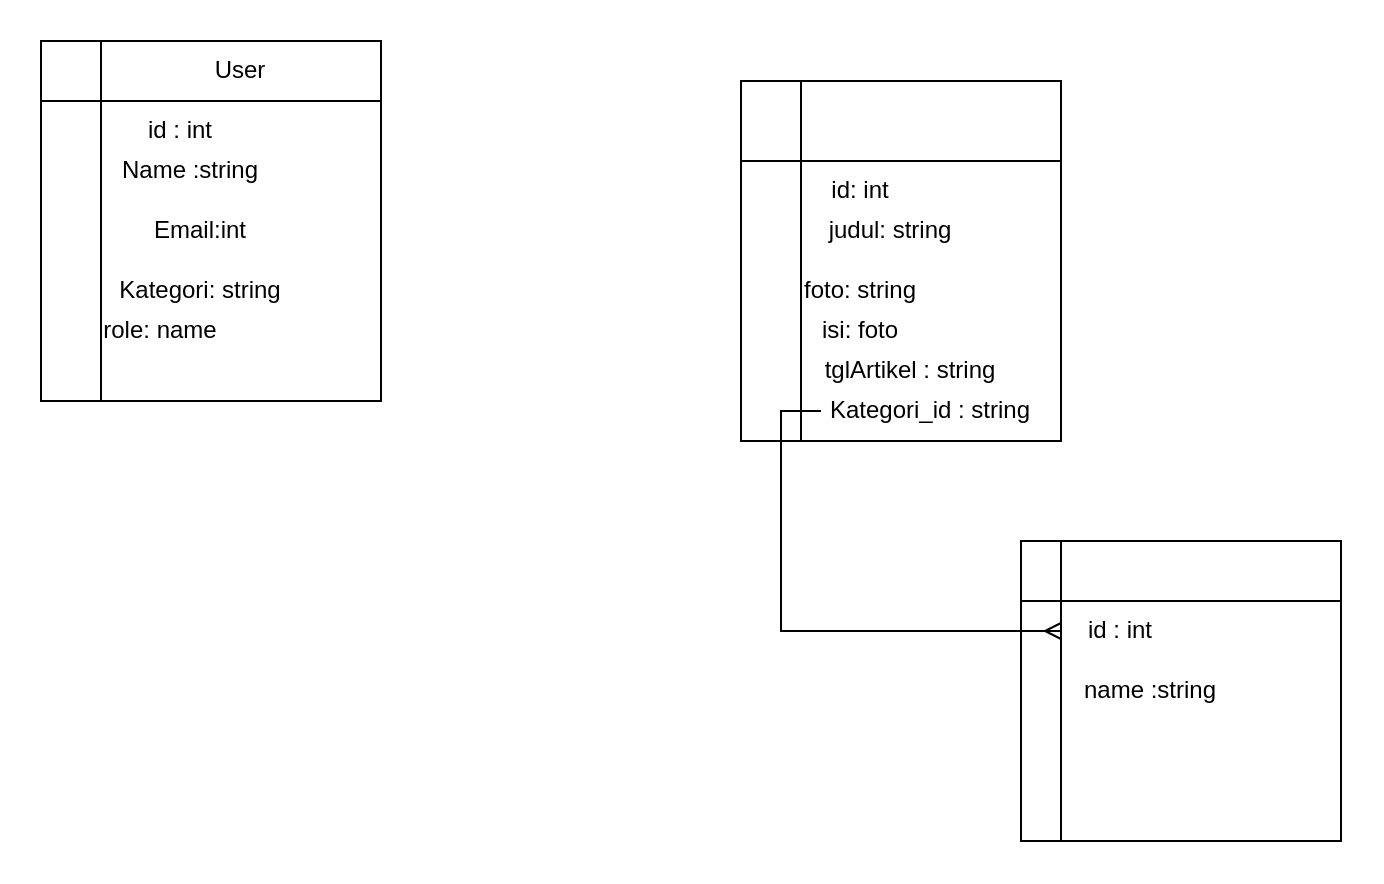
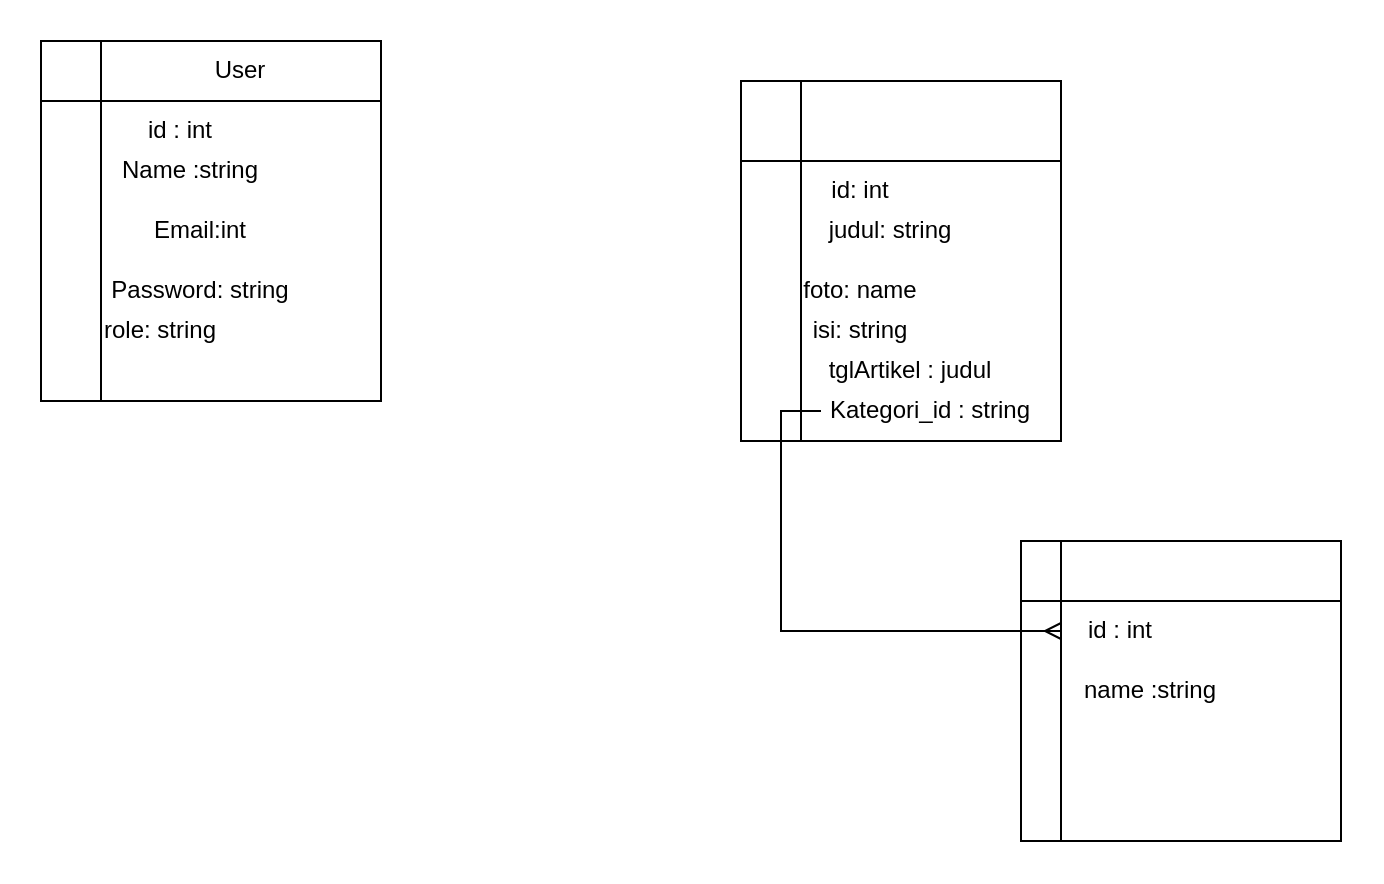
(201, 291) -> (201, 291)
(861, 291) -> (861, 291)
(161, 331) -> (161, 331)
(861, 331) -> (861, 331)
(911, 371) -> (911, 371)
